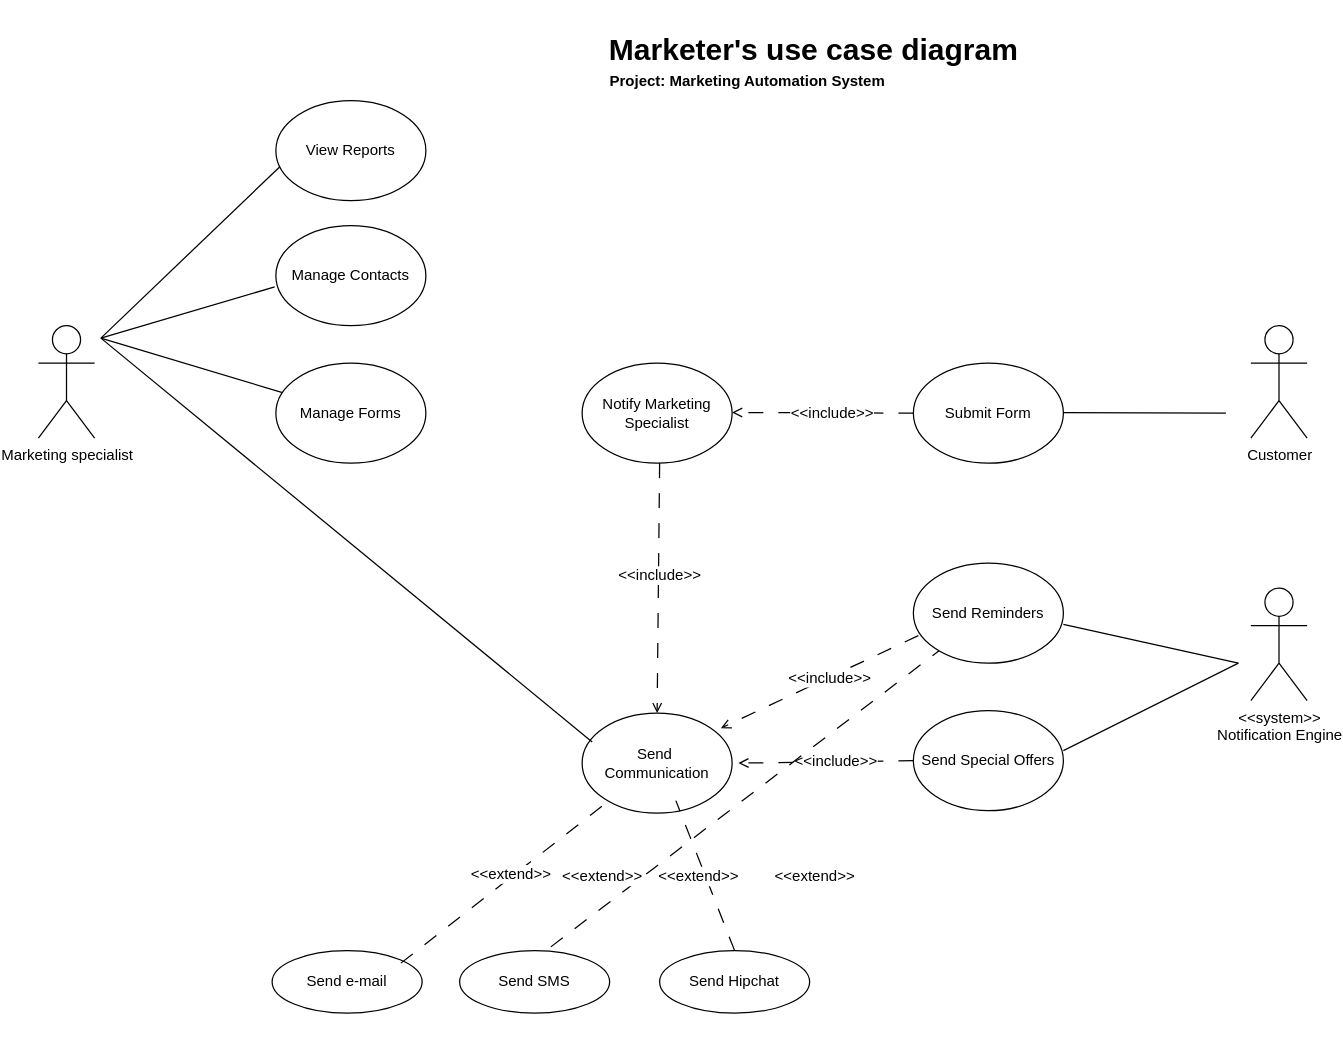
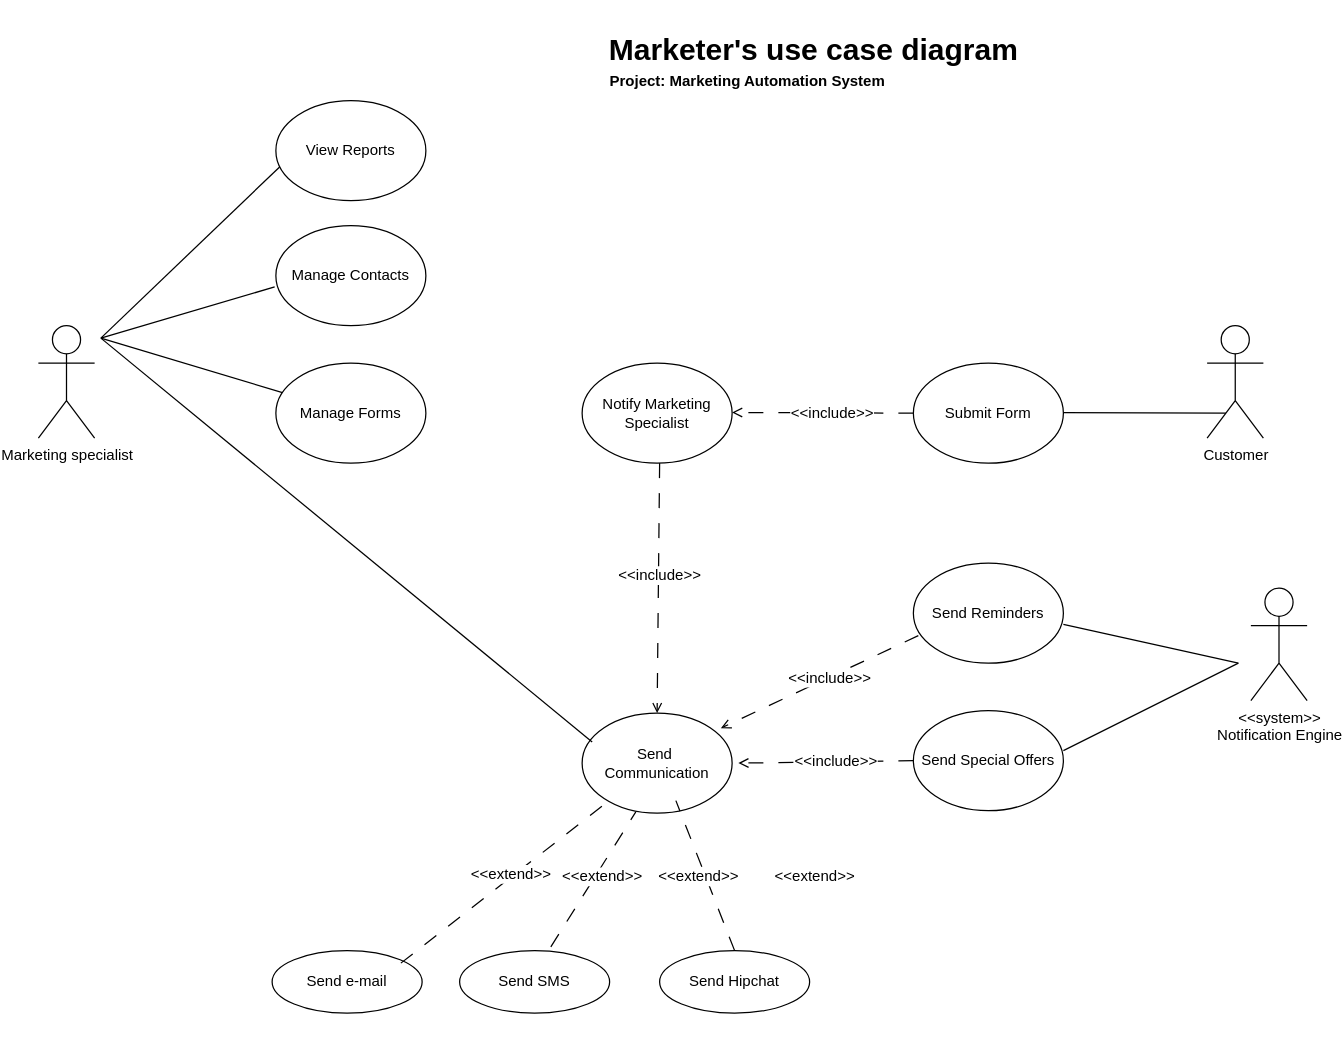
(1279, 382) -> (1235, 382)
(843, 724) -> (619, 838)
